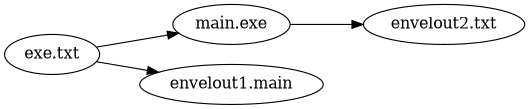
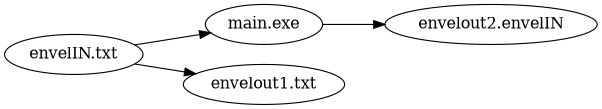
(444, 24) -> (491, 24)
(52, 54) -> (74, 54)
(231, 84) -> (264, 84)
